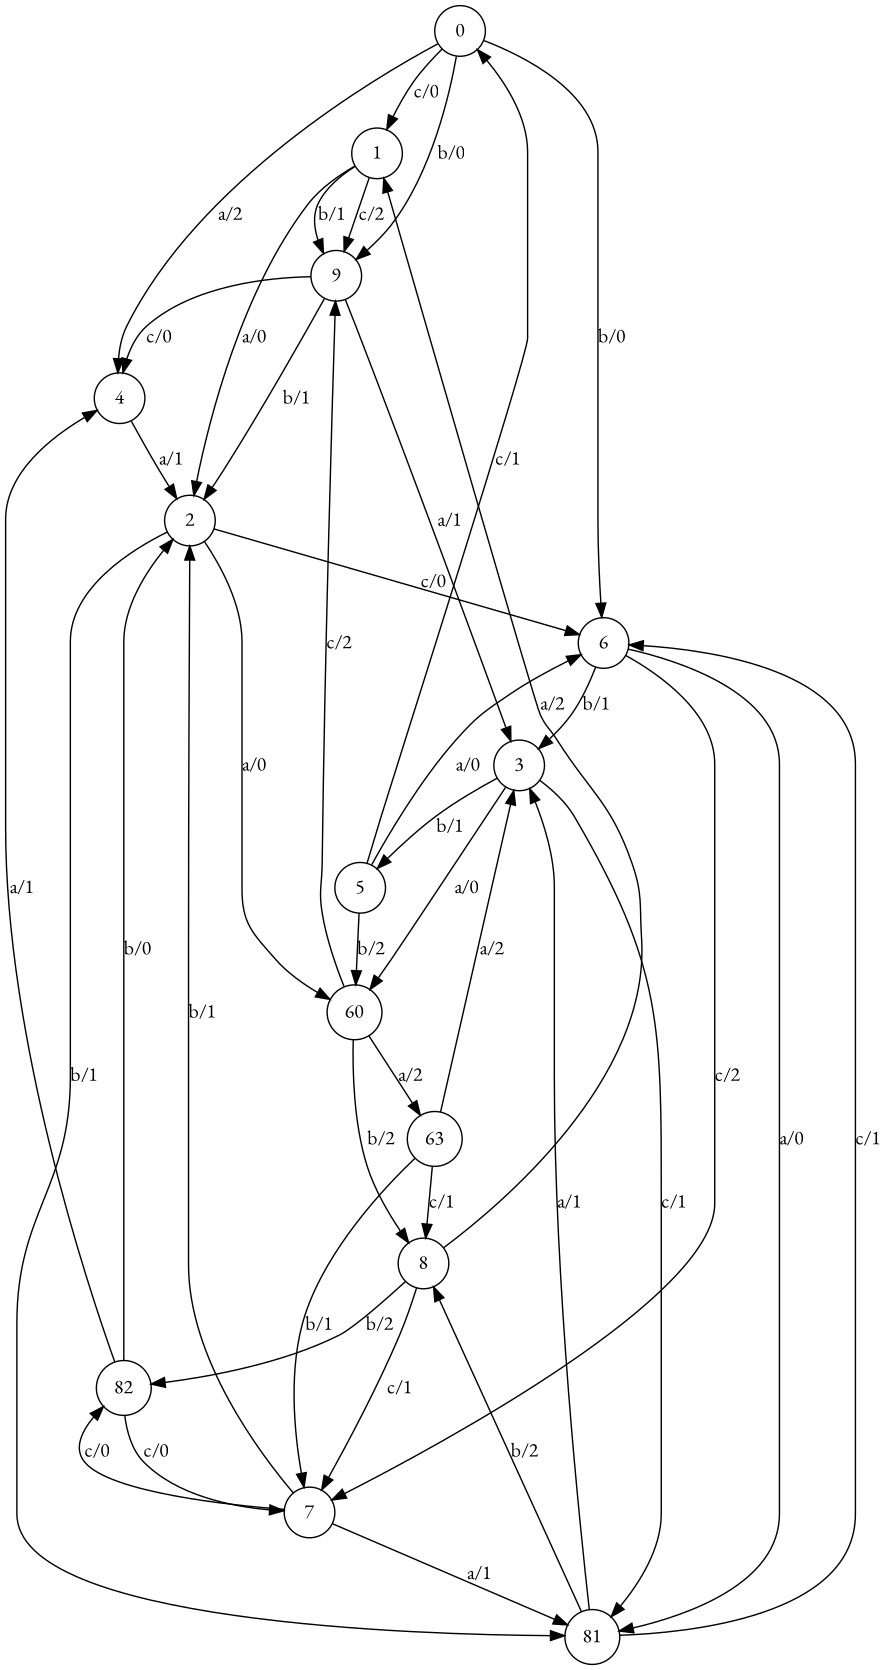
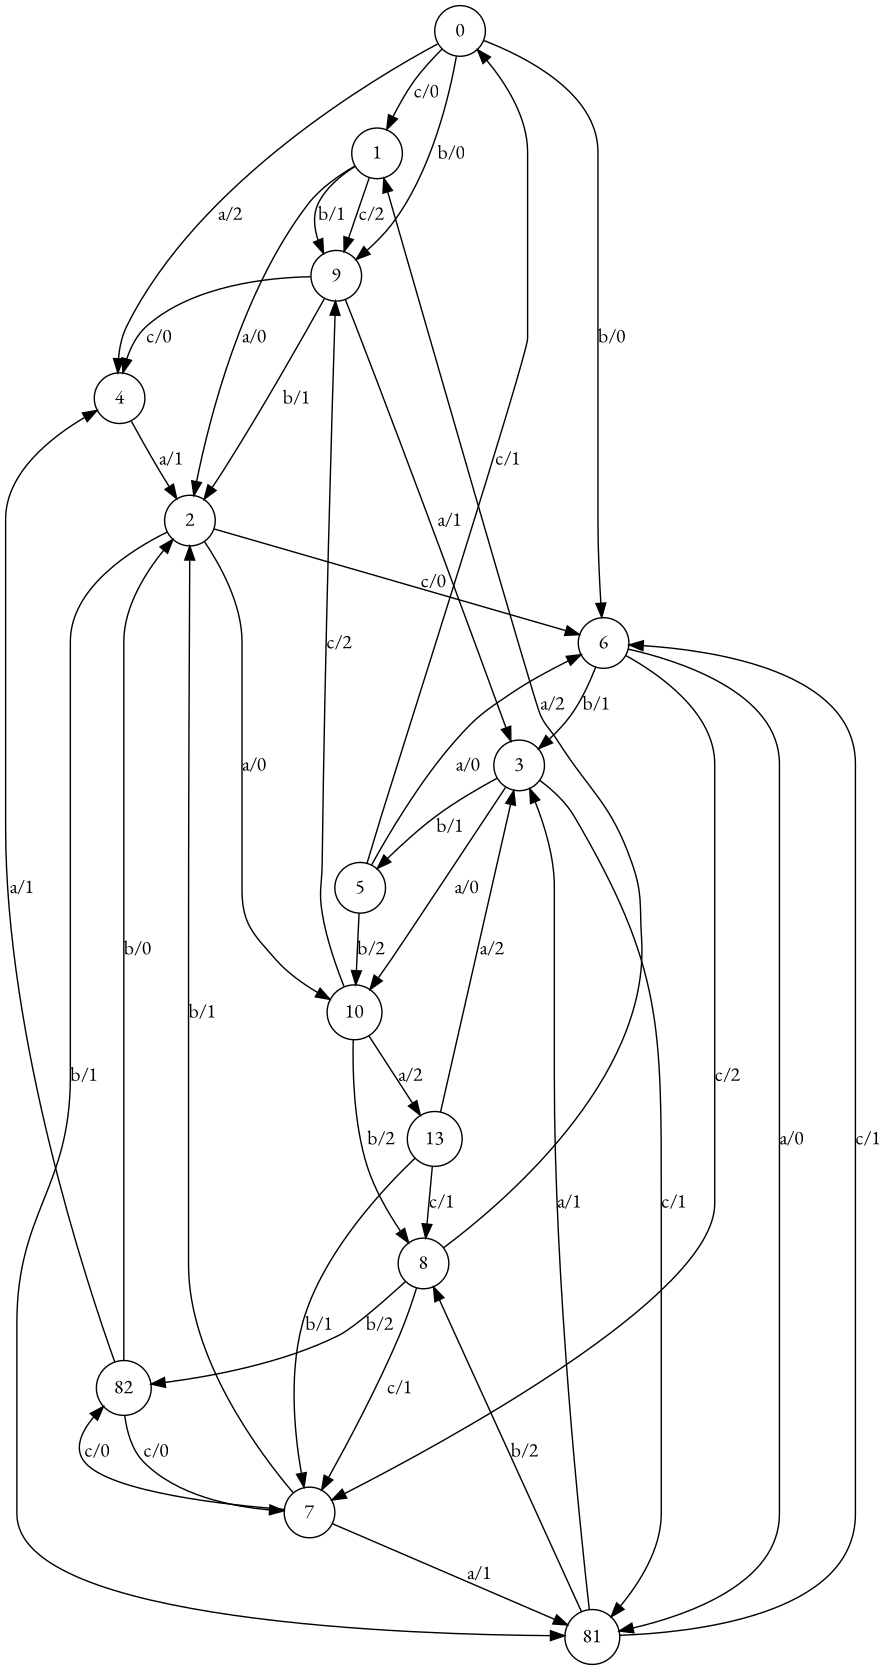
(355, 1012) -> (355, 1012)
(435, 1139) -> (435, 1139)
